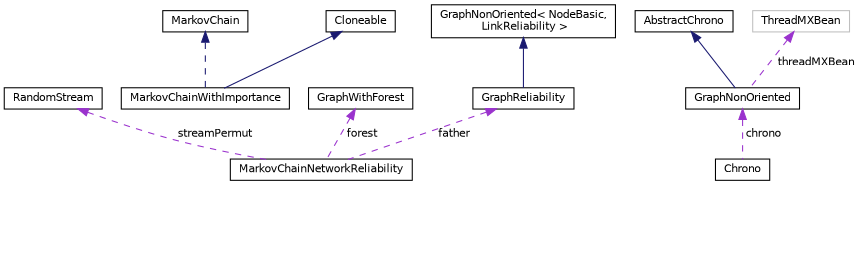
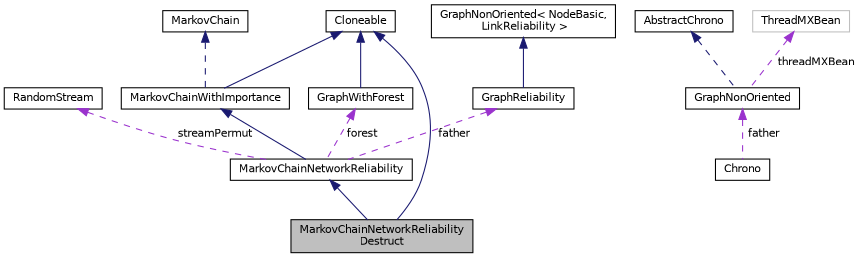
(717, 64) -> (717, 64)
none -> (361, 65)
(762, 134) -> (762, 134)
none -> (268, 137)
none -> (382, 236)
